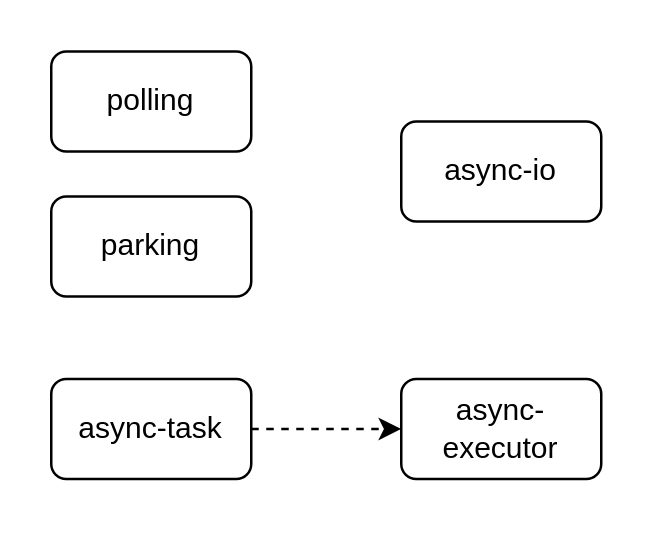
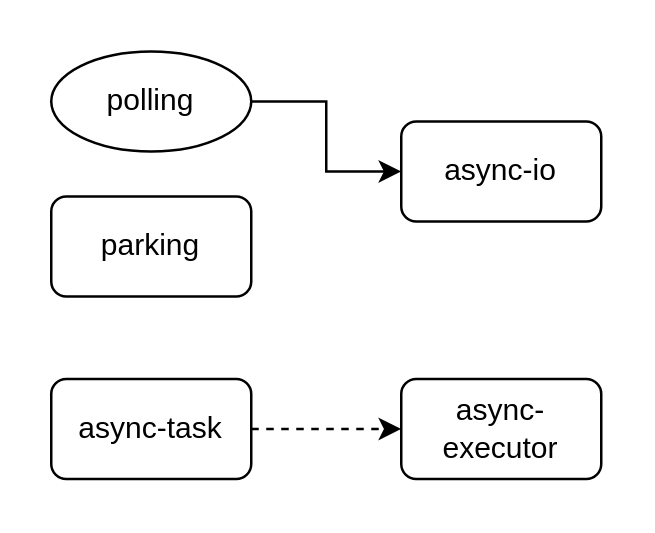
(151, 101) -> (151, 101)
none -> (326, 128)
